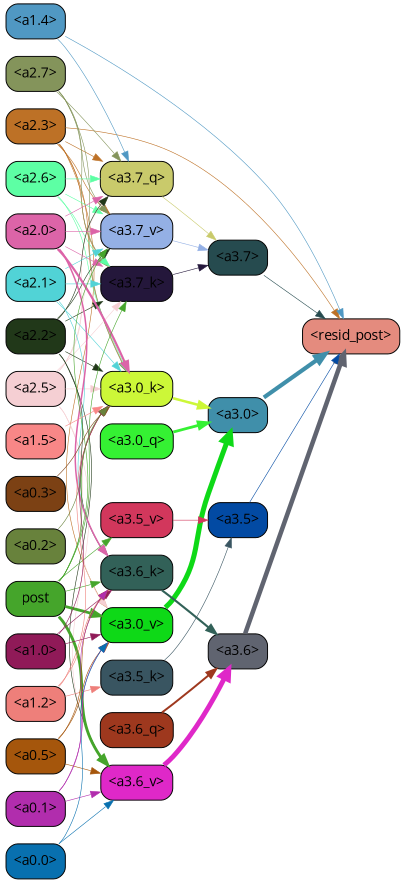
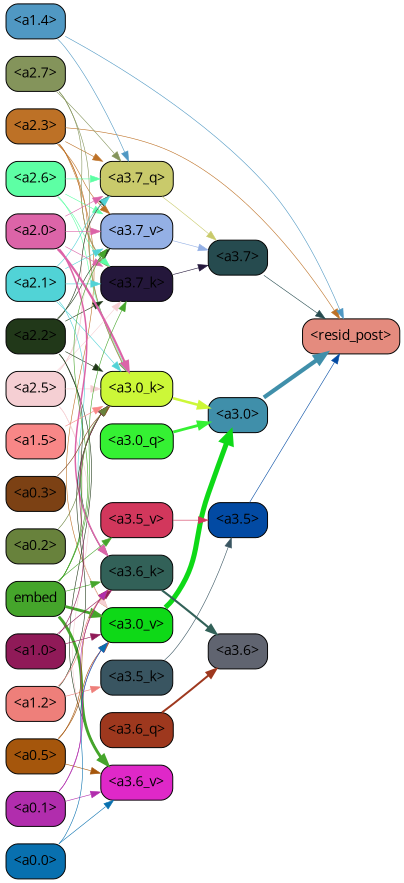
(81, 148) -> none
none -> (76, 244)
(293, 498) -> none
(36, 599) -> (36, 599)
(85, 600) -> (85, 600)
(198, 724) -> none
